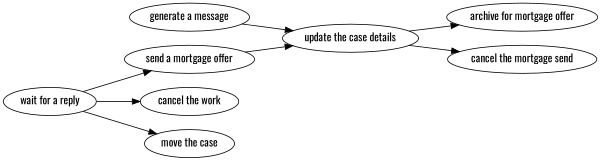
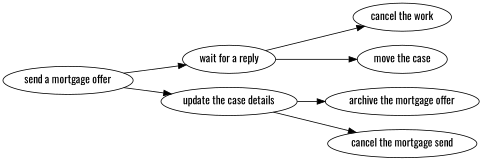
(190, 17) -> none
(522, 17) -> (402, 101)
(113, 82) -> (151, 70)
